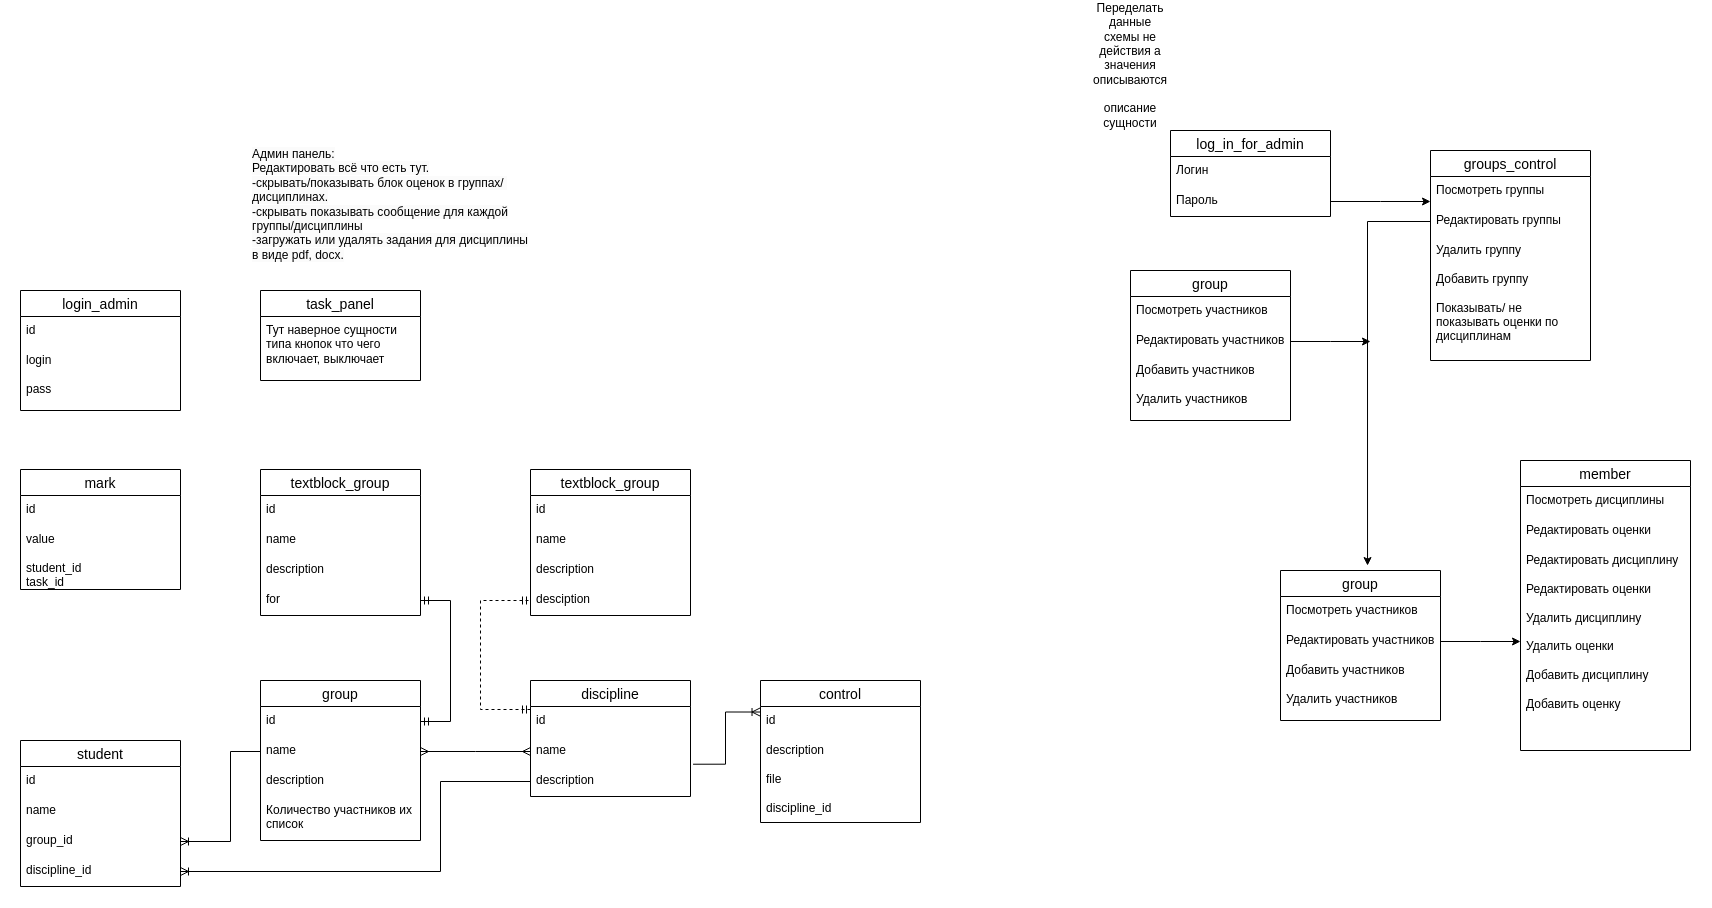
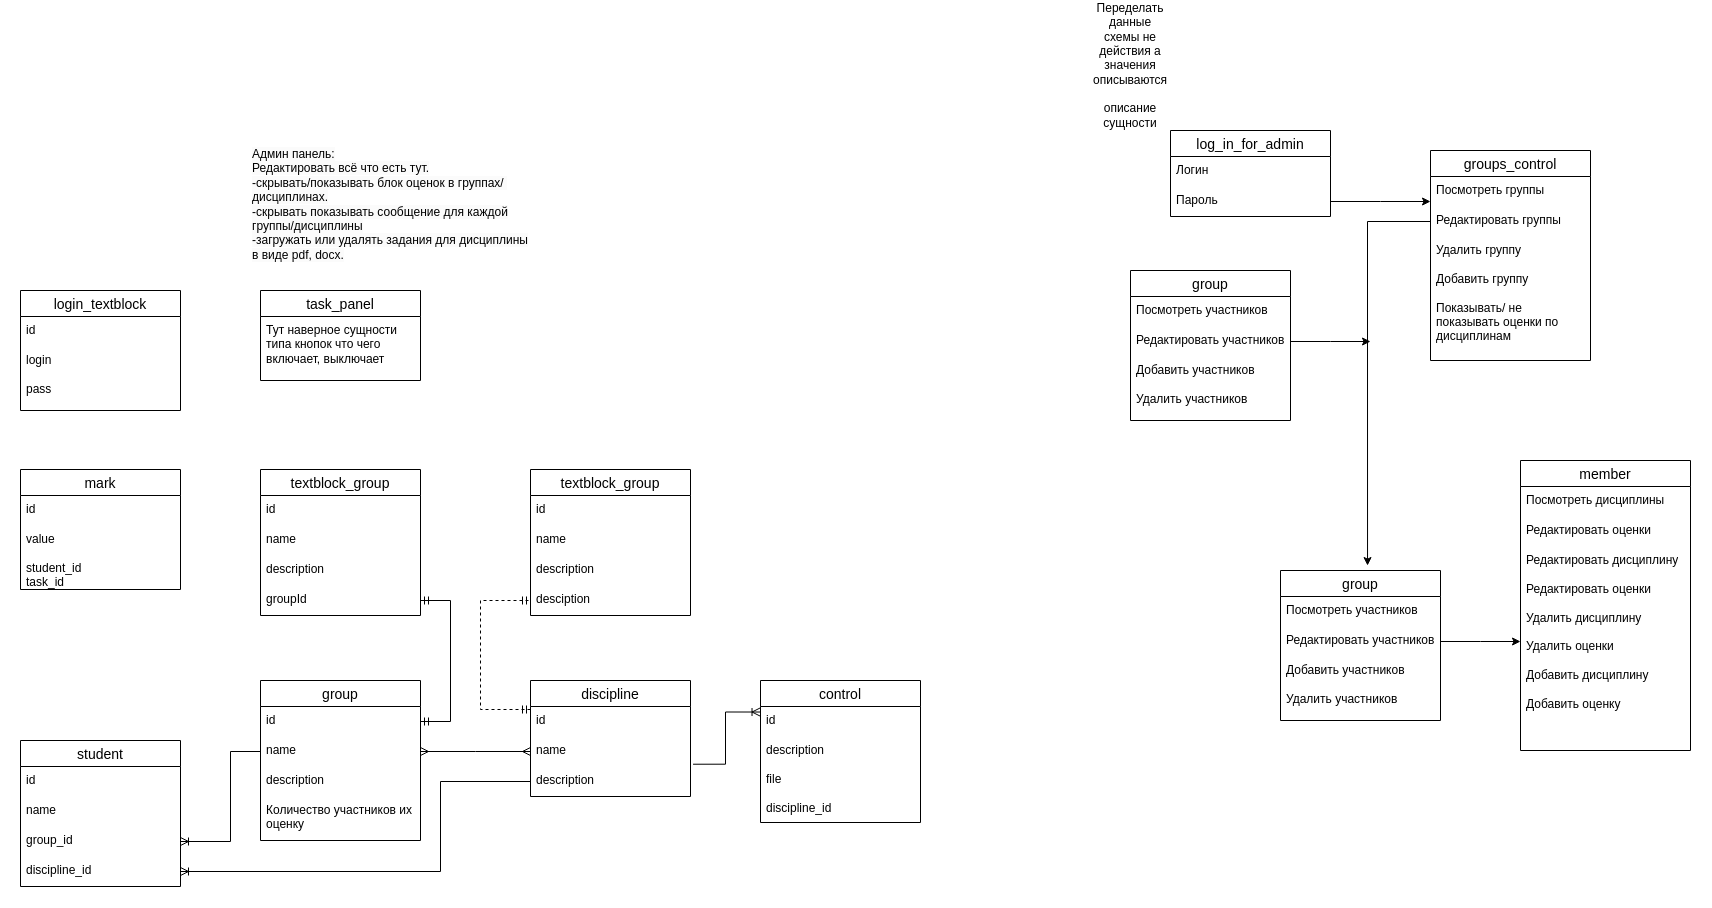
(100, 304) -> (100, 304)
(277, 600) -> (290, 600)
(342, 818) -> (342, 818)
